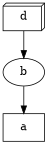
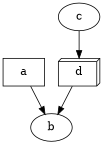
none -> (79, 17)
(24, 96) -> (36, 97)
